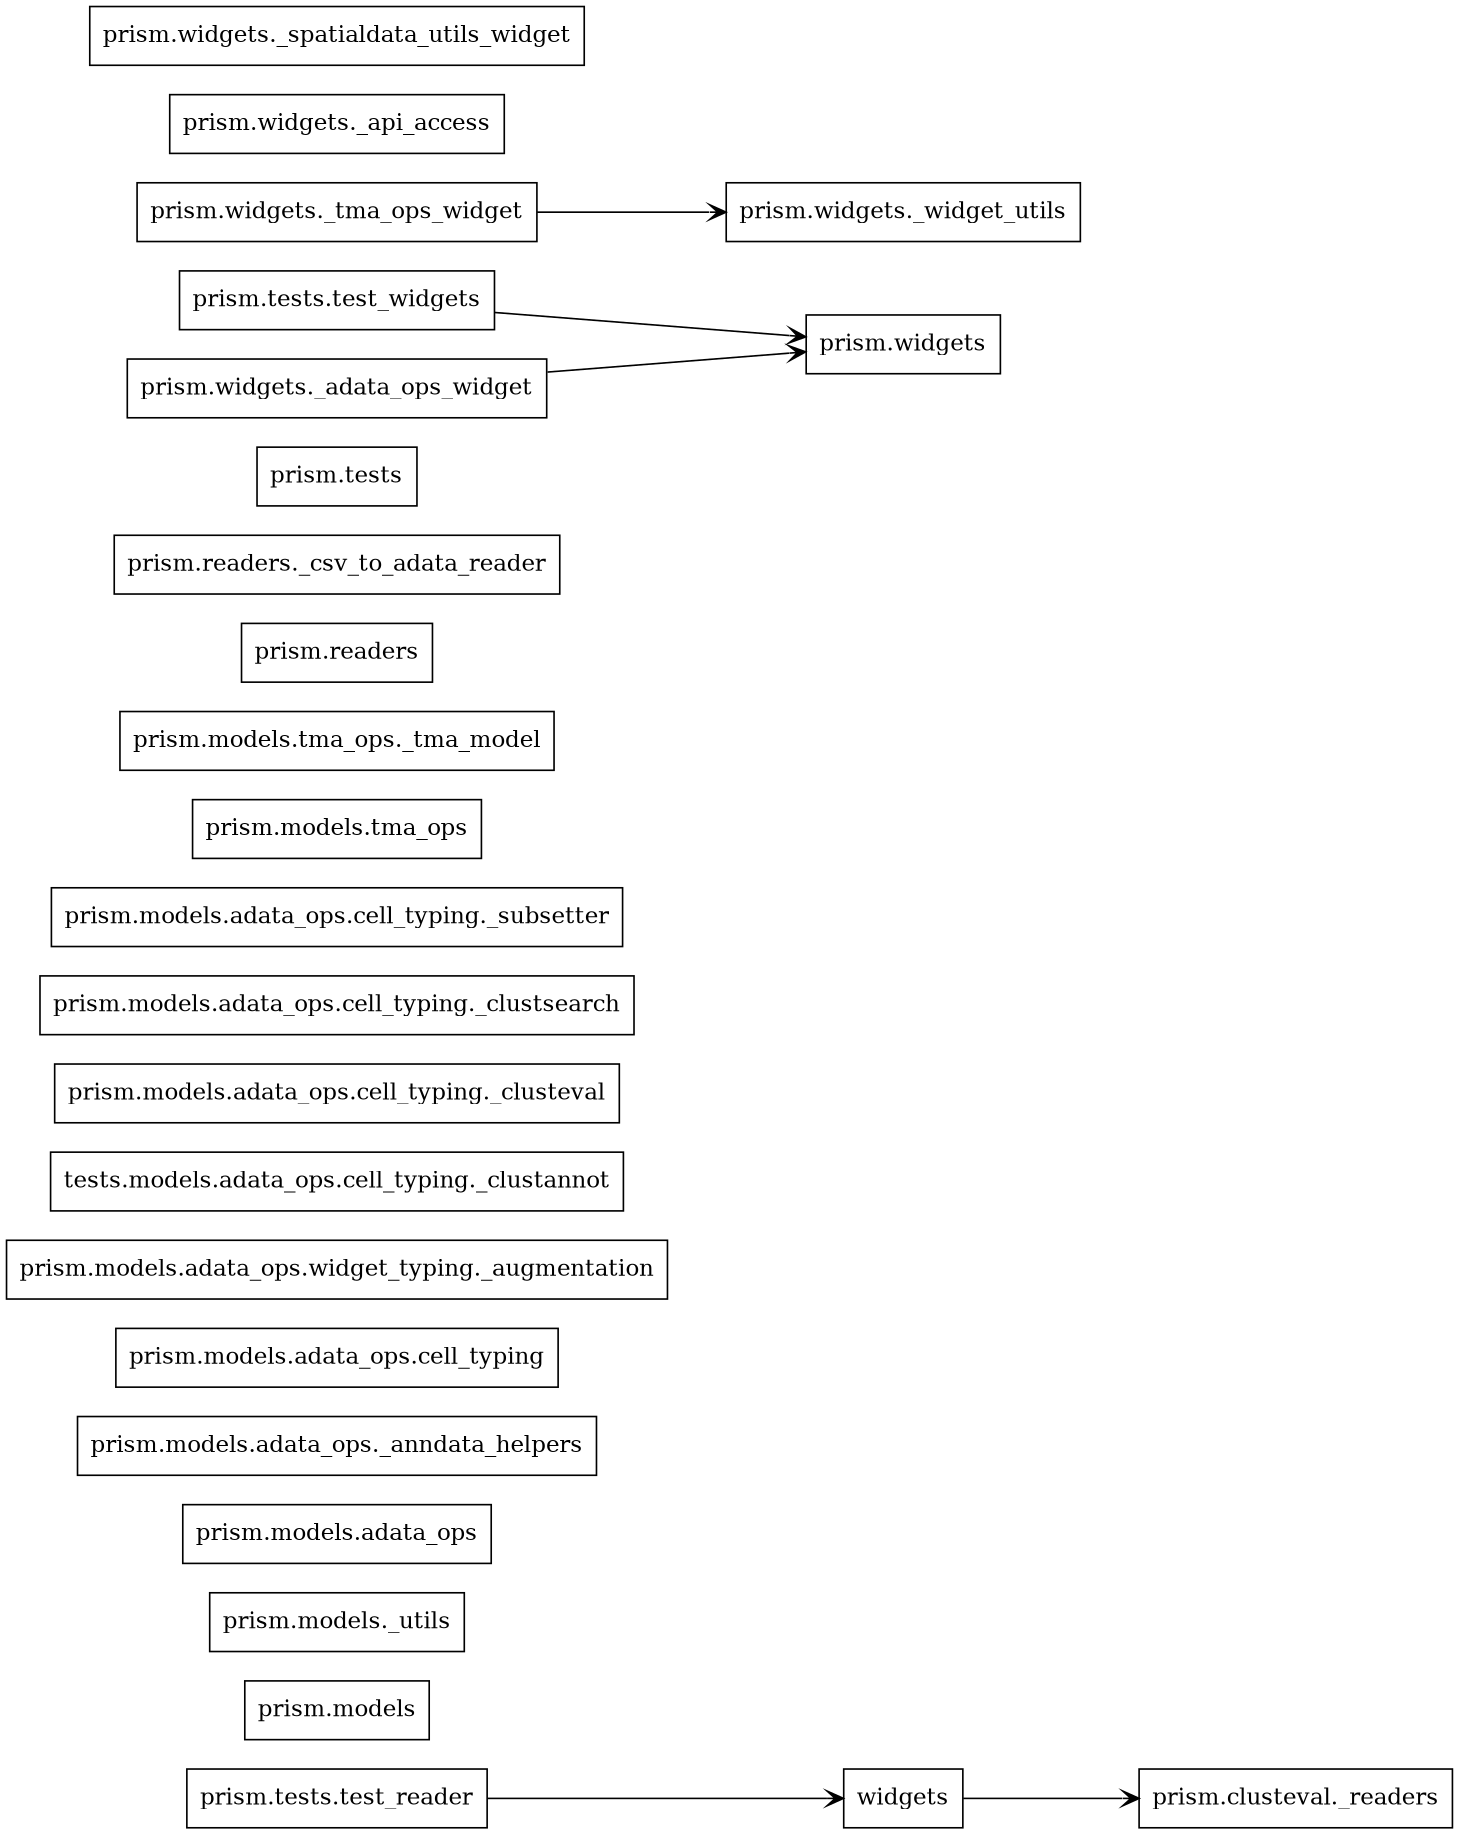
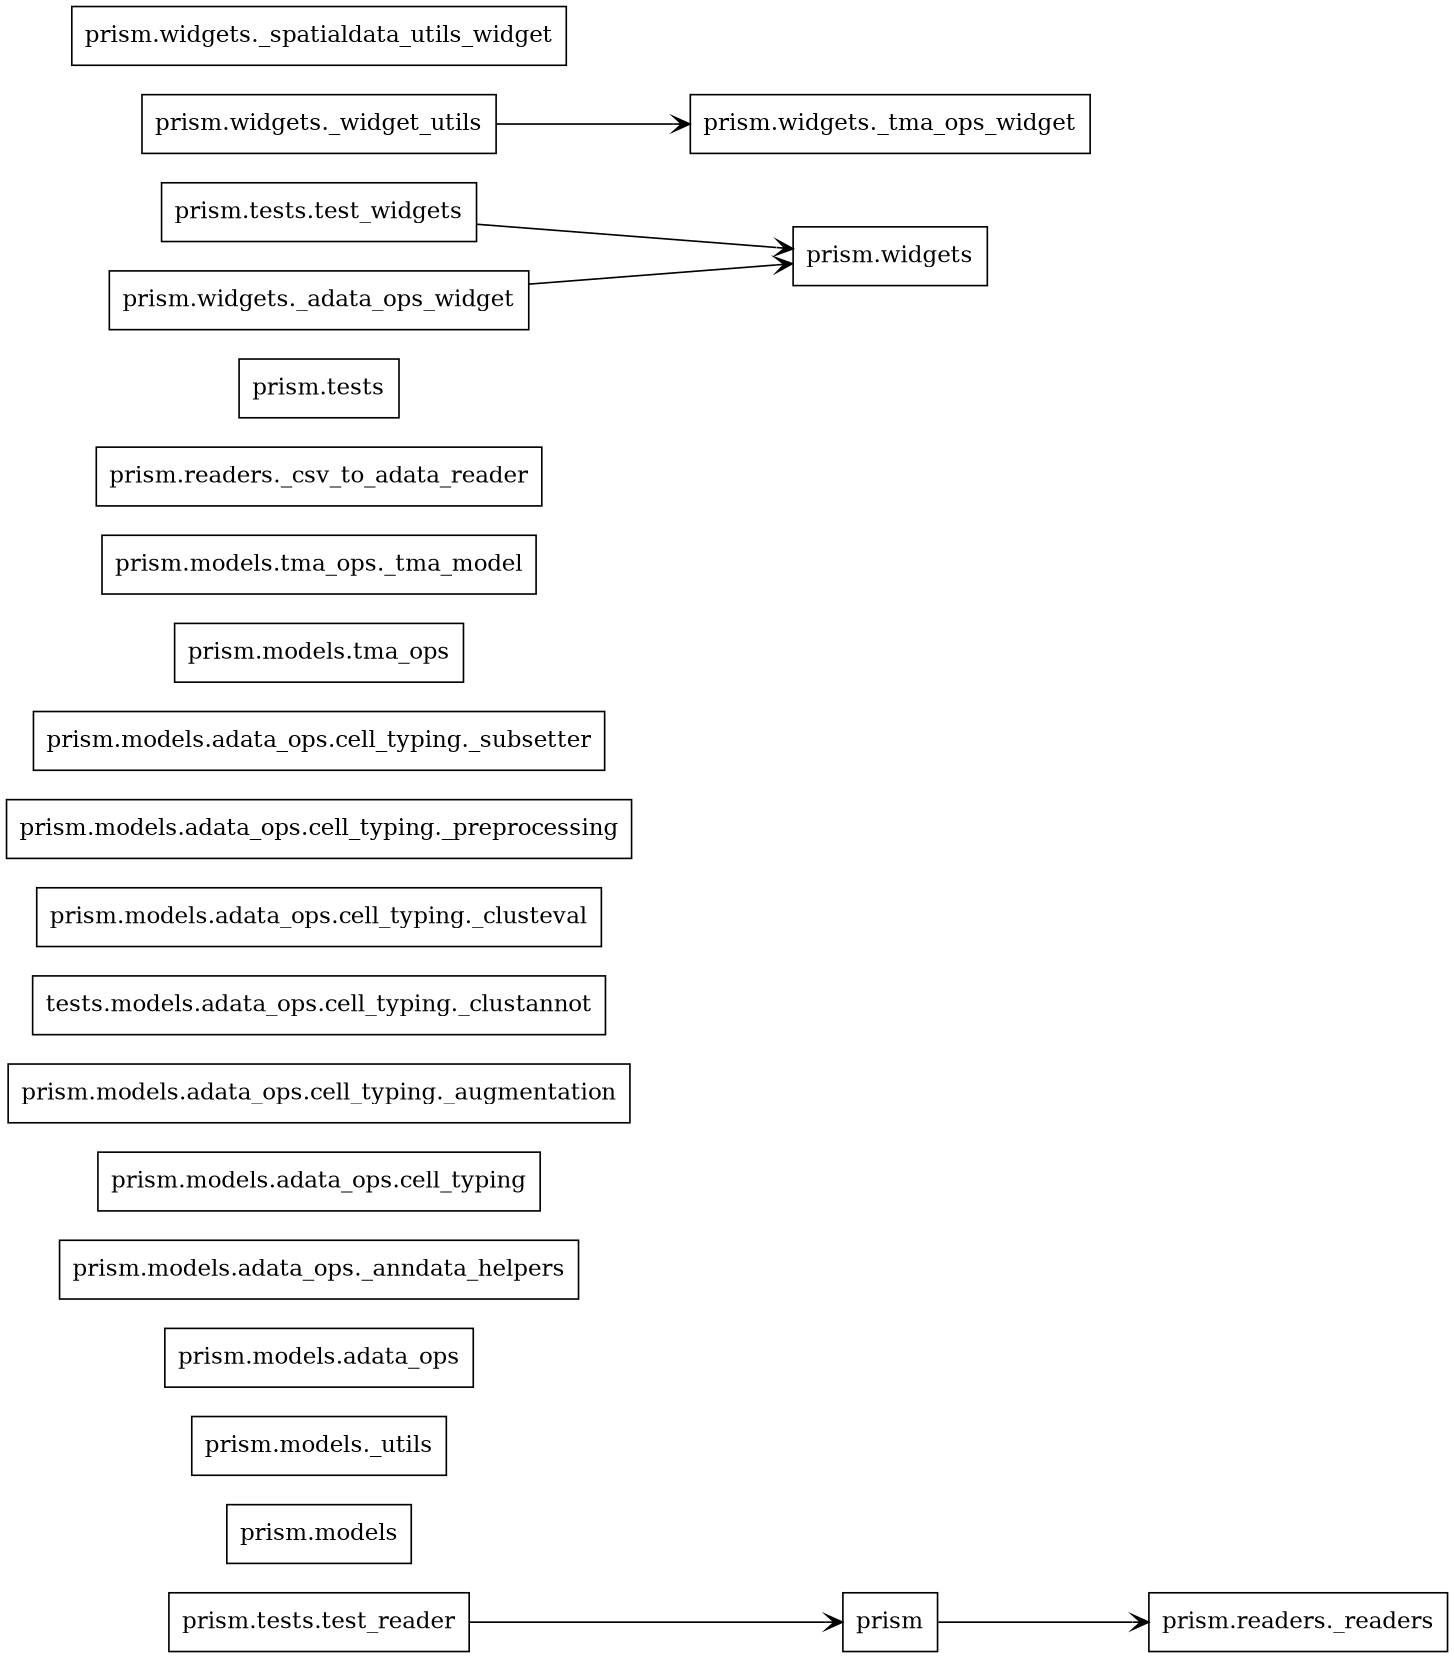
(337, 124) -> none
(623, 212) -> (585, 124)
(337, 653) -> none
none -> (319, 829)
(337, 1005) -> none
(337, 1270) -> (319, 1093)
(903, 1798) -> (890, 1622)
(1296, 1798) -> (1298, 1622)
